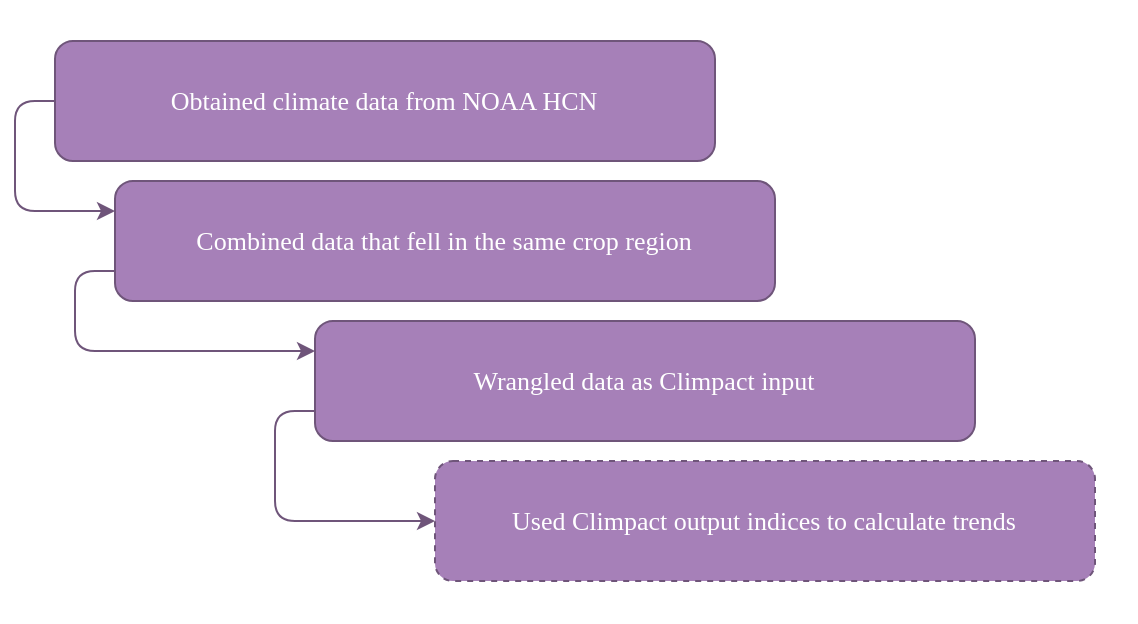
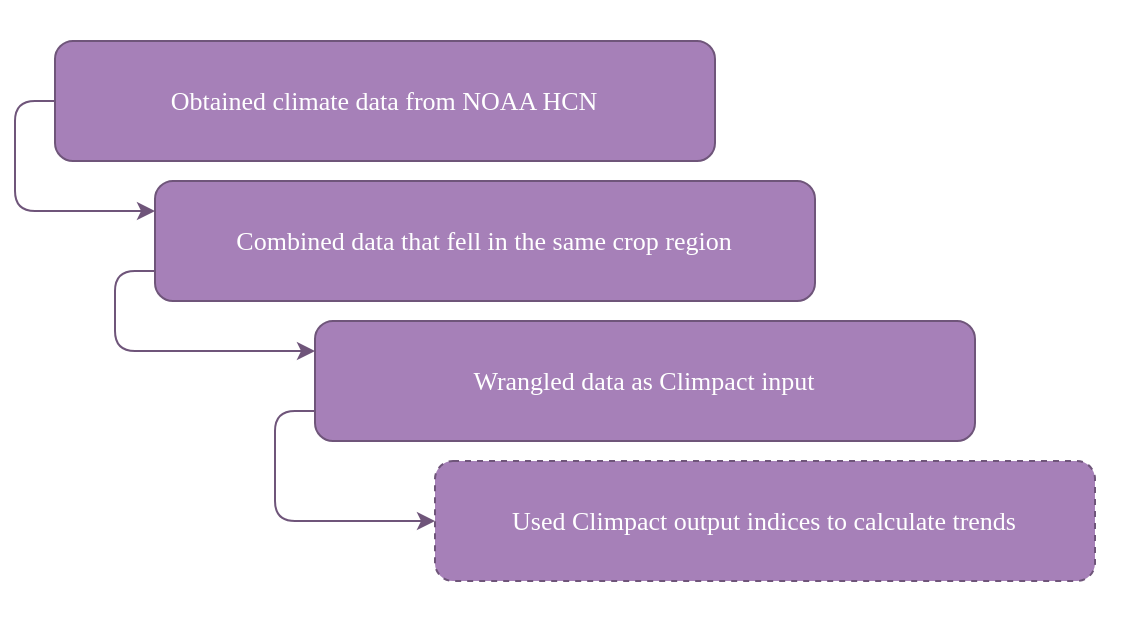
(445, 241) -> (485, 241)
